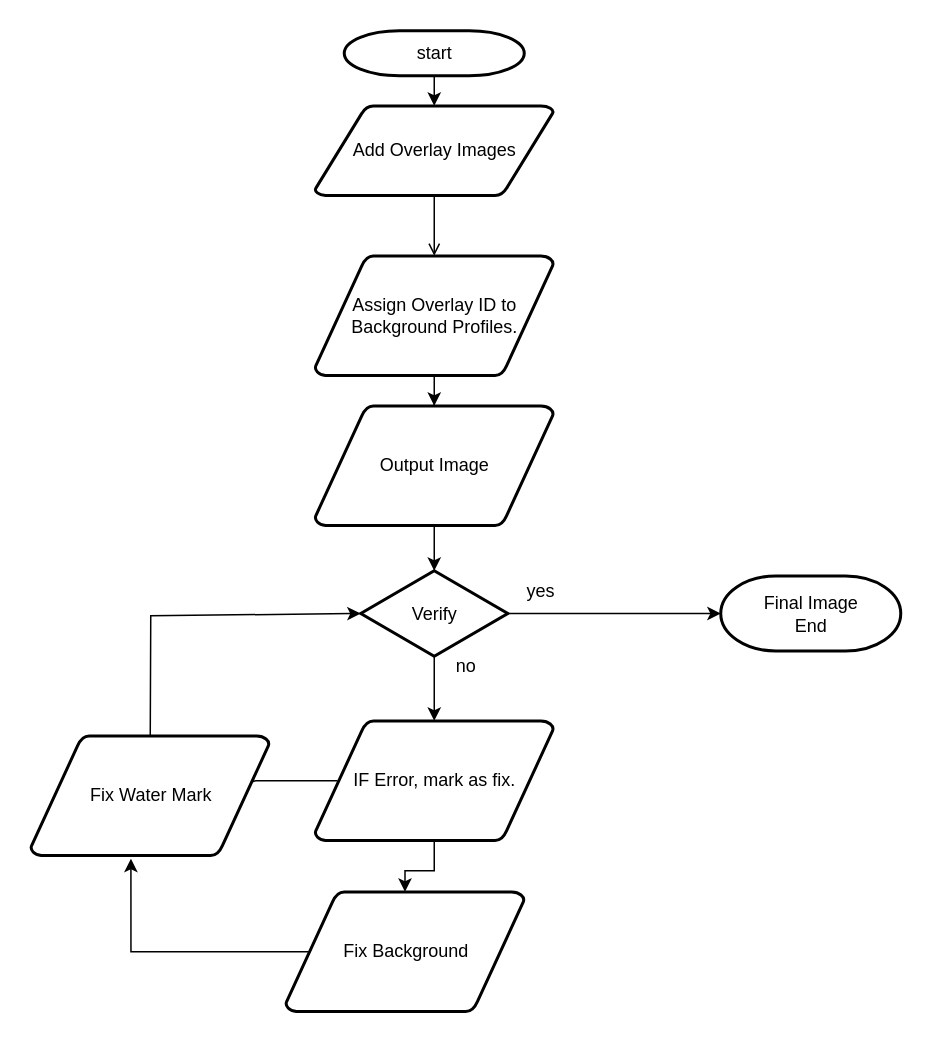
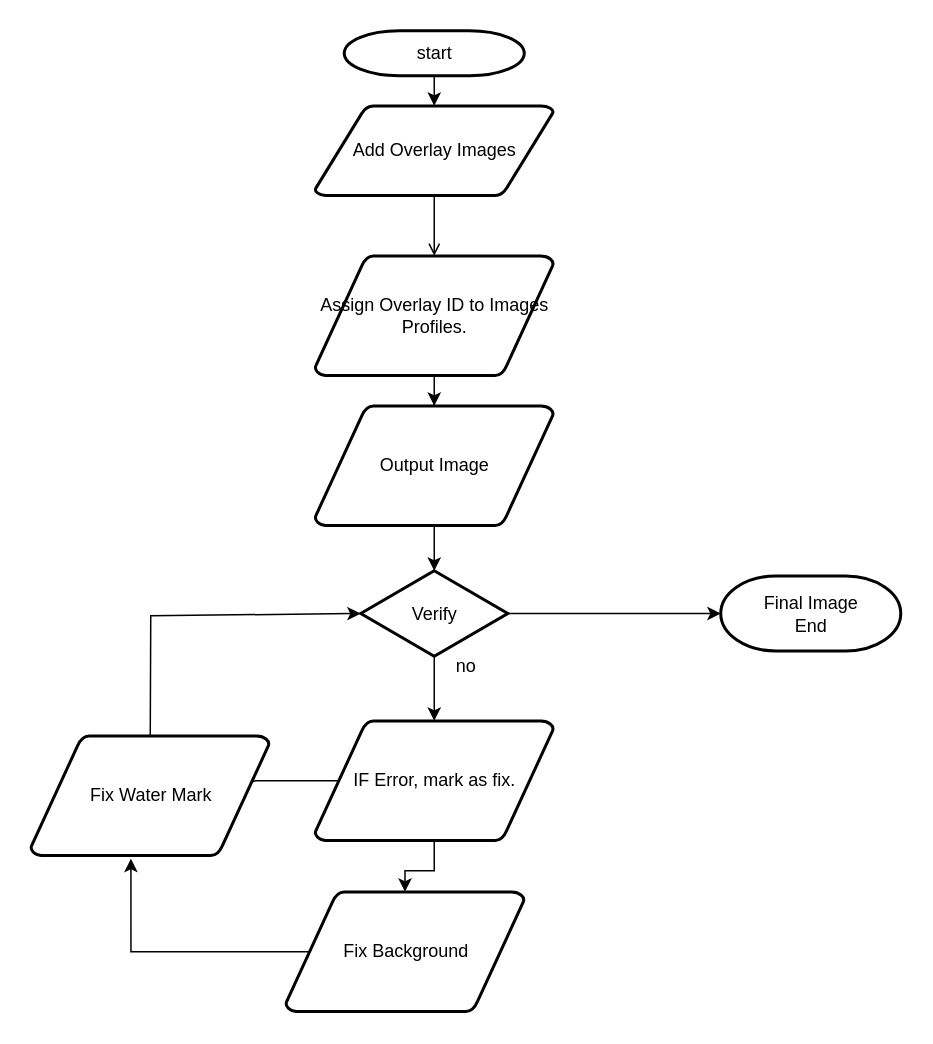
(435, 316) -> (435, 316)
(554, 590) -> none
